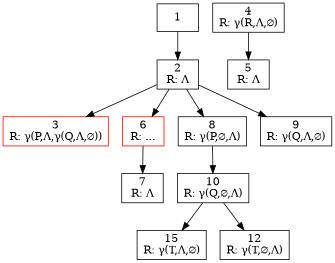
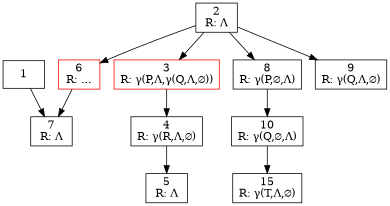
(178, 42) -> (36, 99)
none -> (167, 99)
(255, 245) -> none
